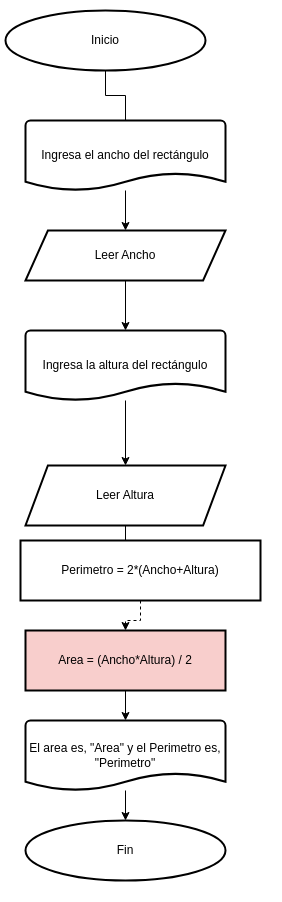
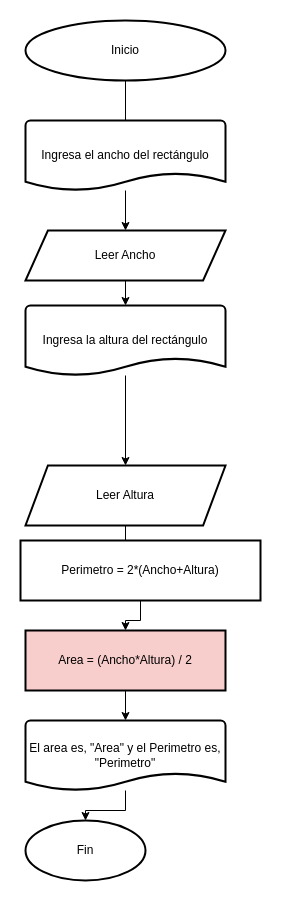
(106, 41) -> (126, 51)
(126, 366) -> (126, 341)
(141, 620) -> (141, 620)
(126, 851) -> (86, 851)
